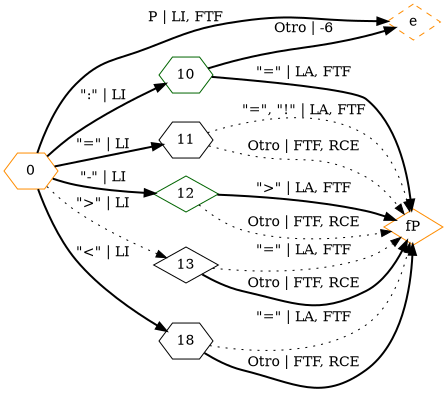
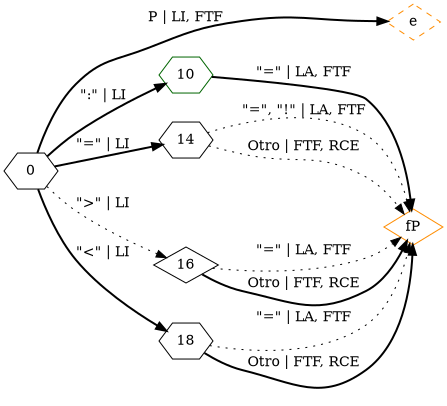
(296, 49) -> none
(186, 140) -> (186, 140)
(31, 171) -> (31, 171)
(186, 194) -> none
(186, 265) -> (186, 265)
